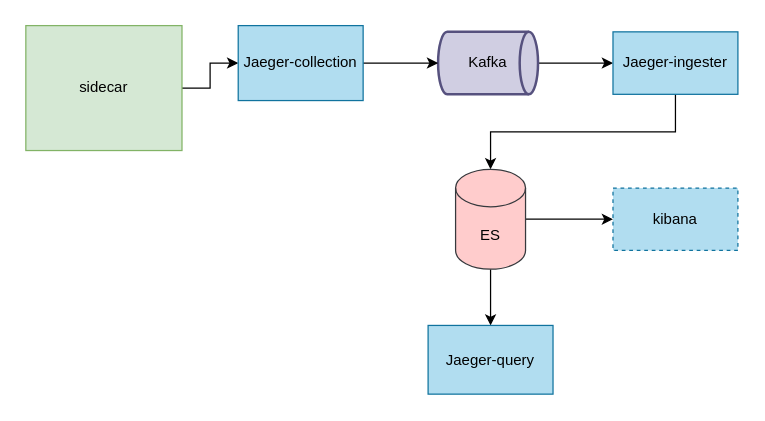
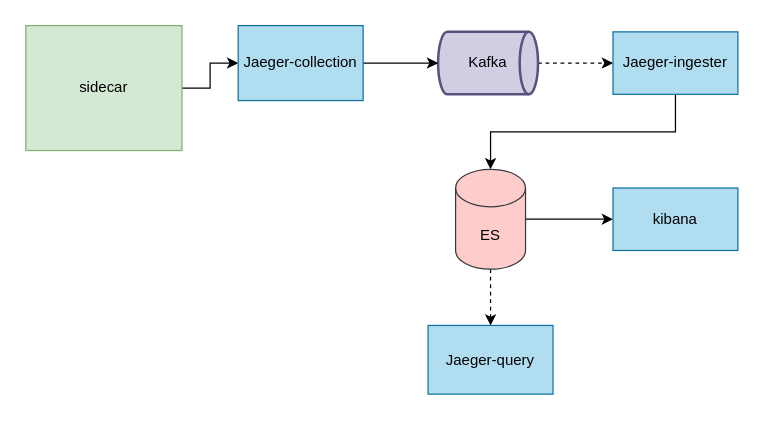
(572, 63) -> (572, 63)
(676, 219) -> (676, 219)
(491, 293) -> (491, 293)
